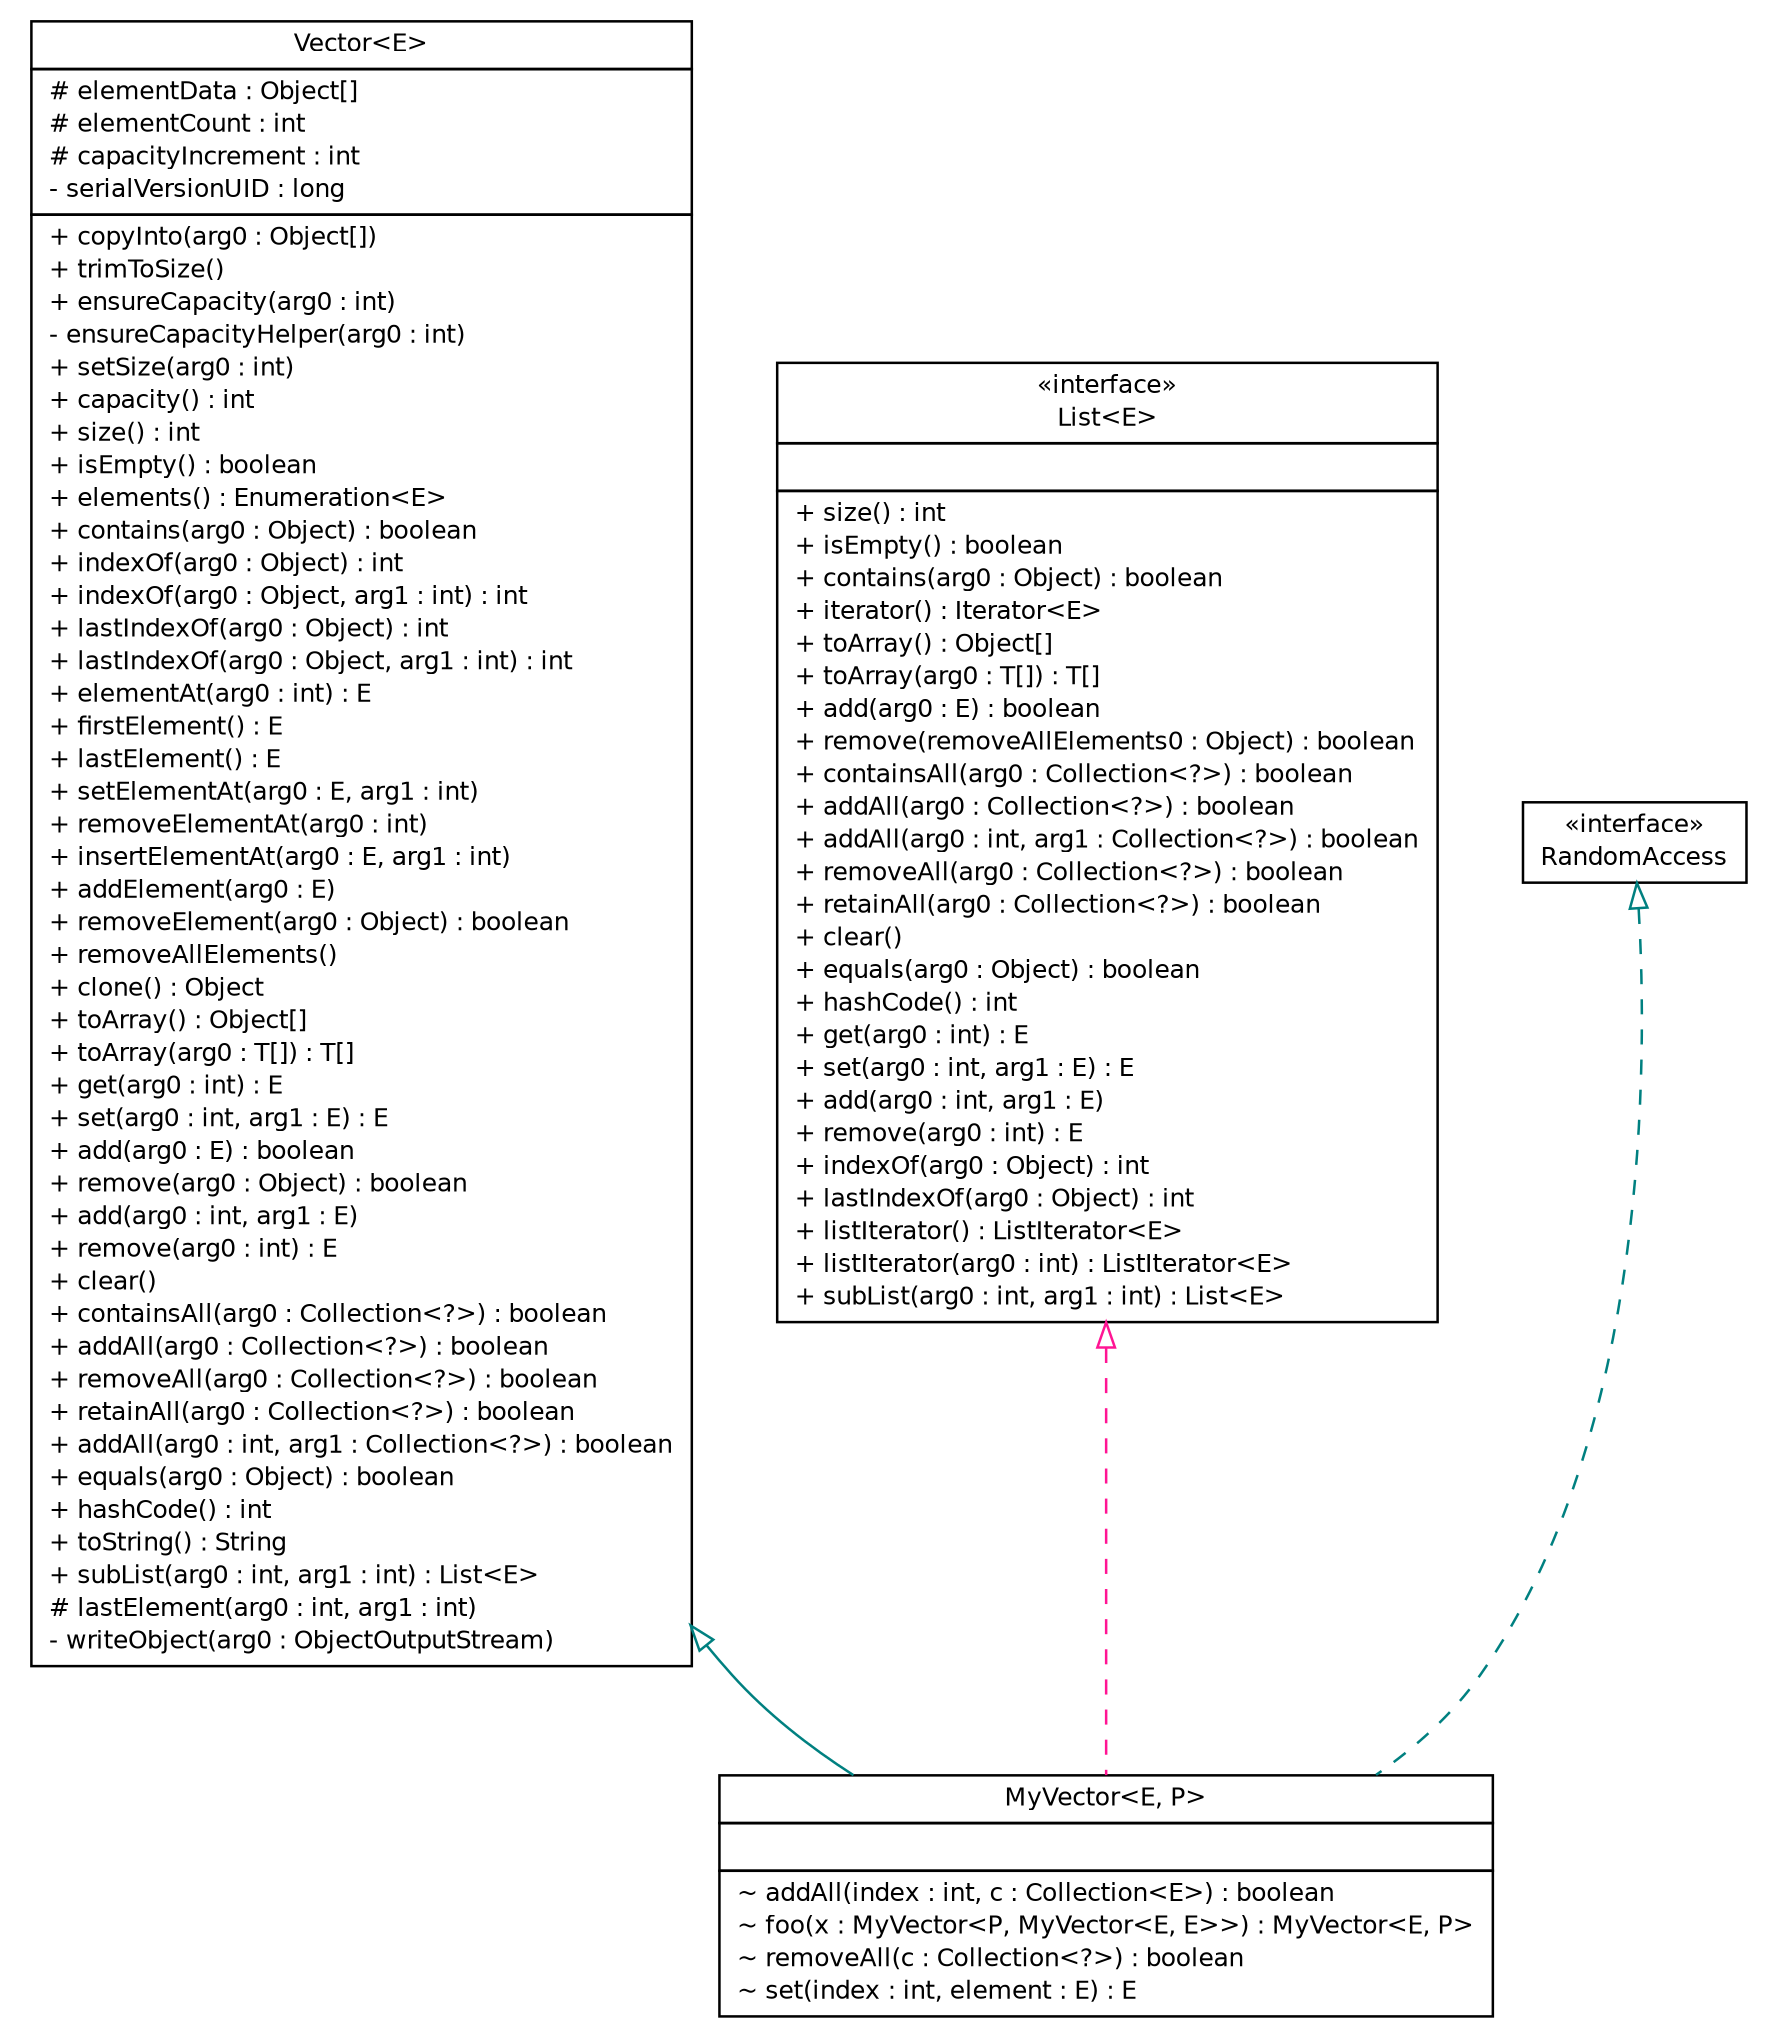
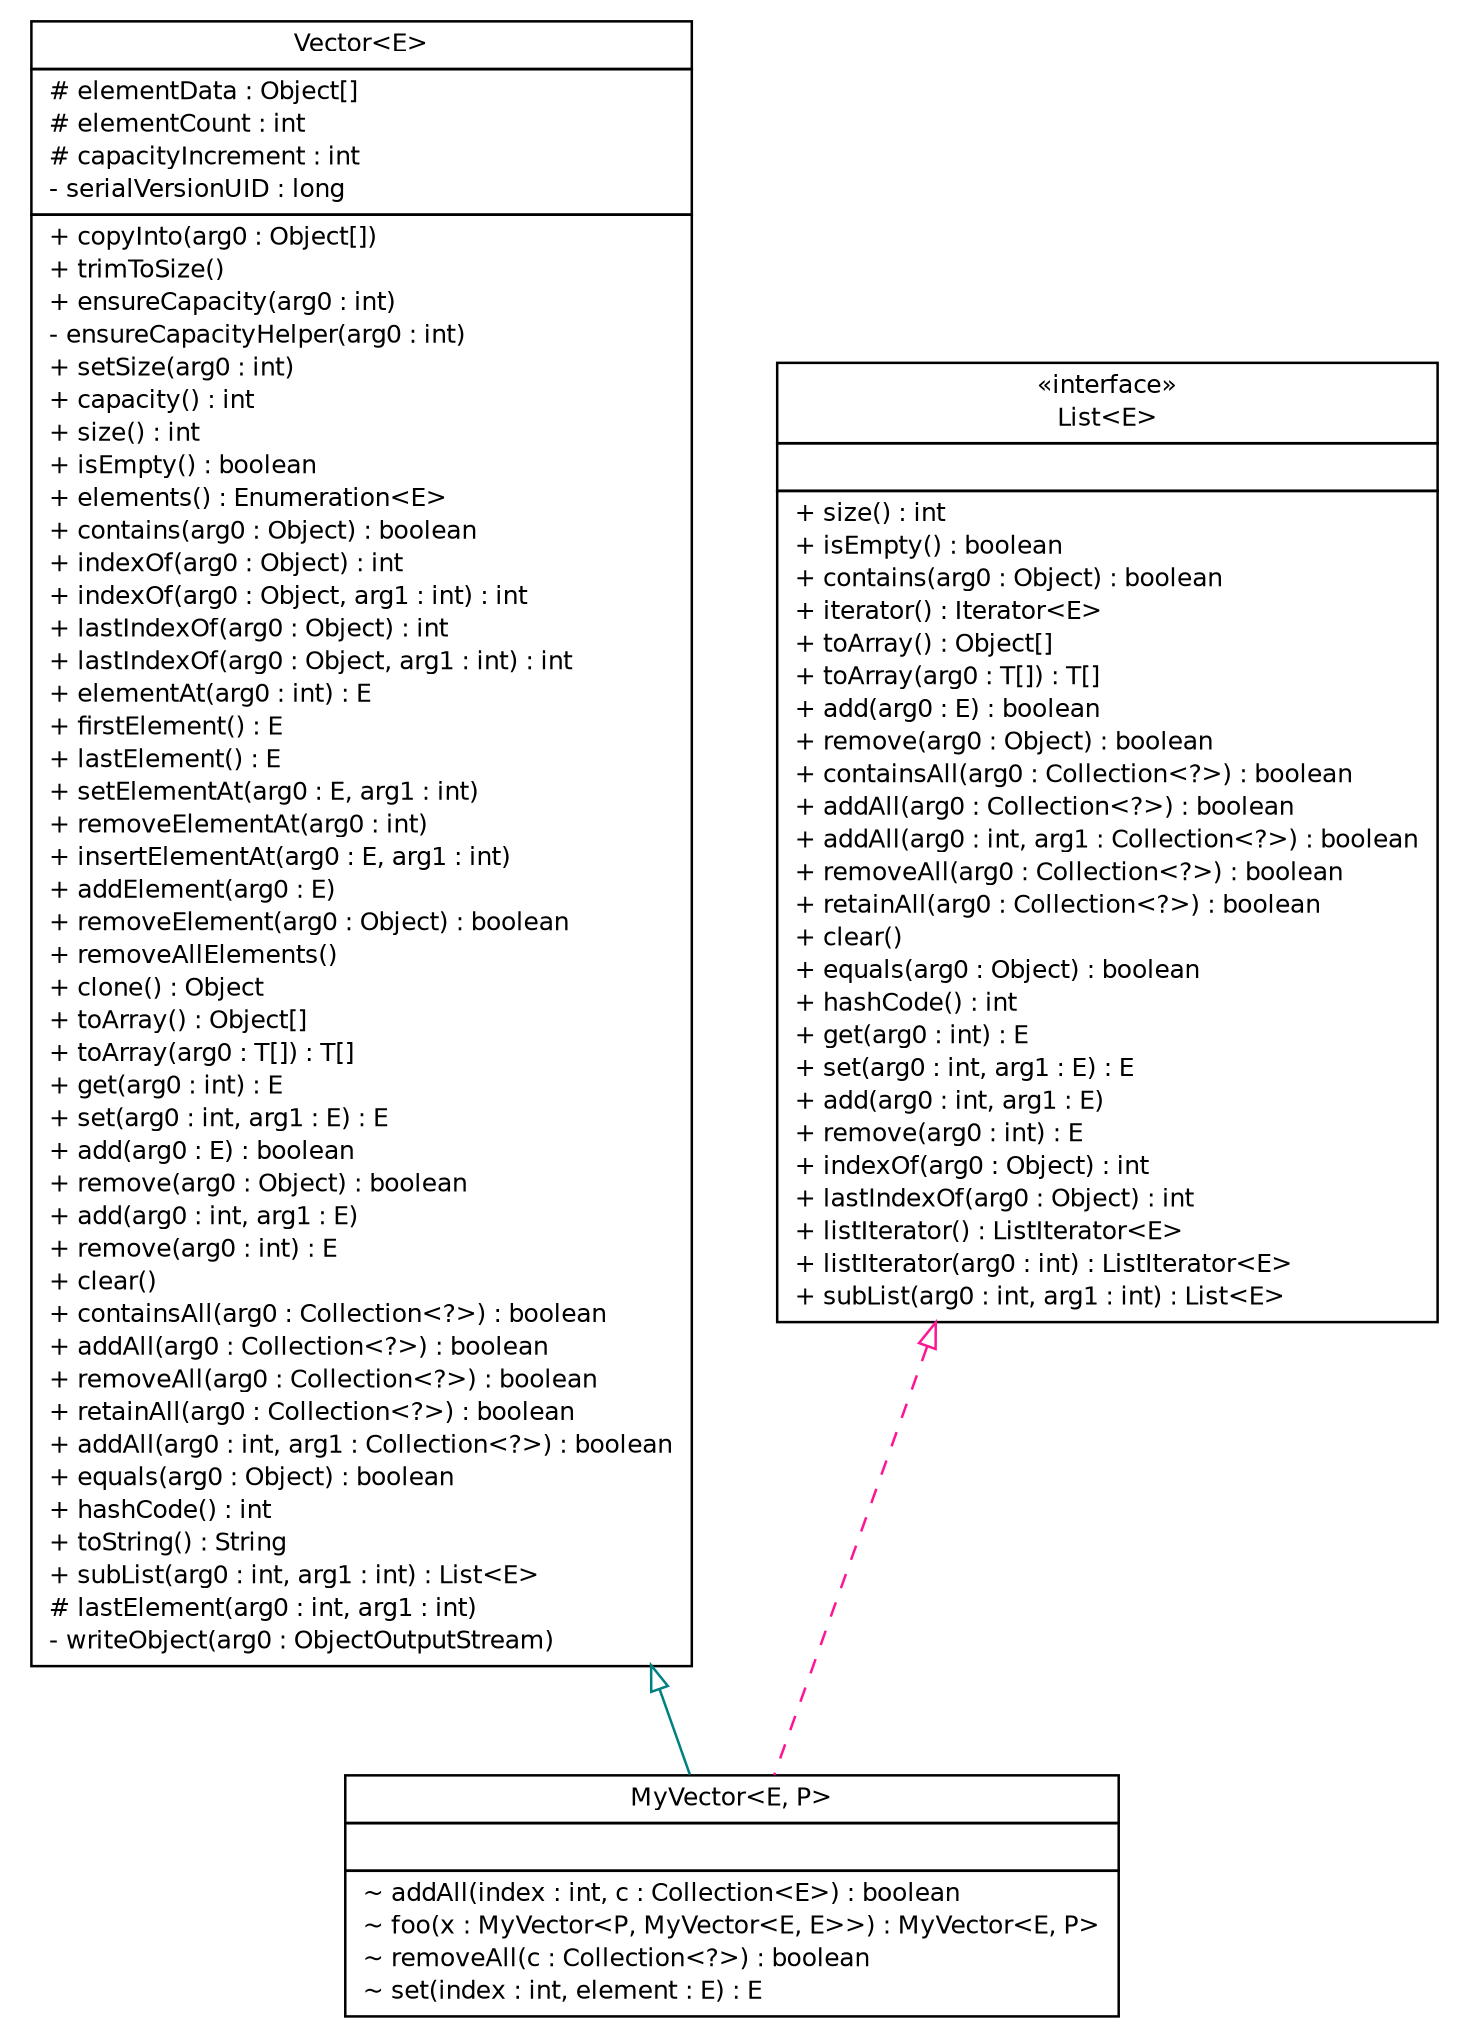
(1105, 742) -> (1004, 742)
(1633, 842) -> none
